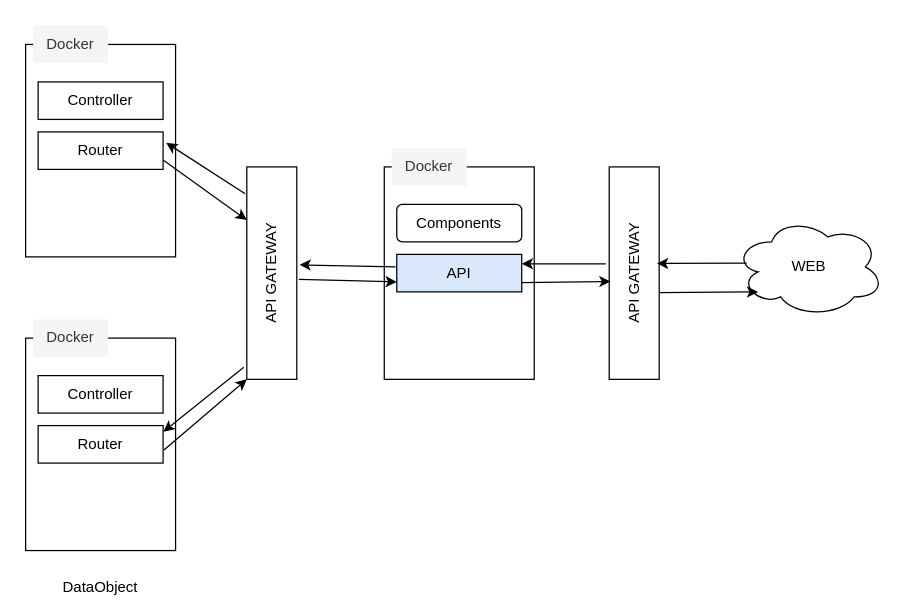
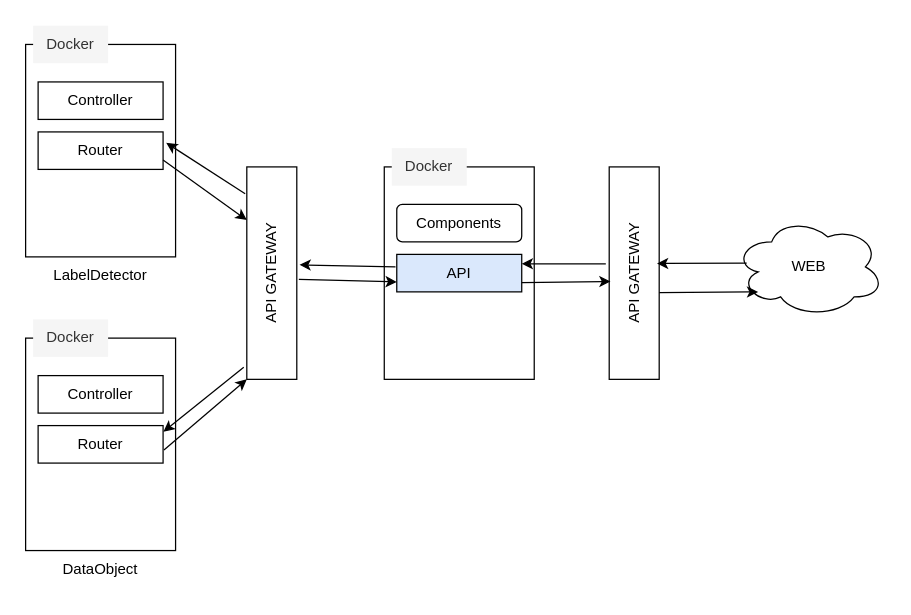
none -> (101, 276)
(101, 588) -> (101, 569)
